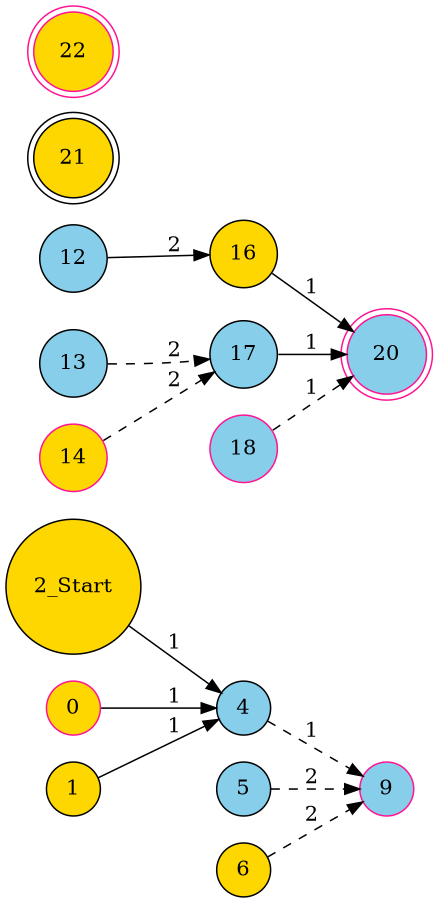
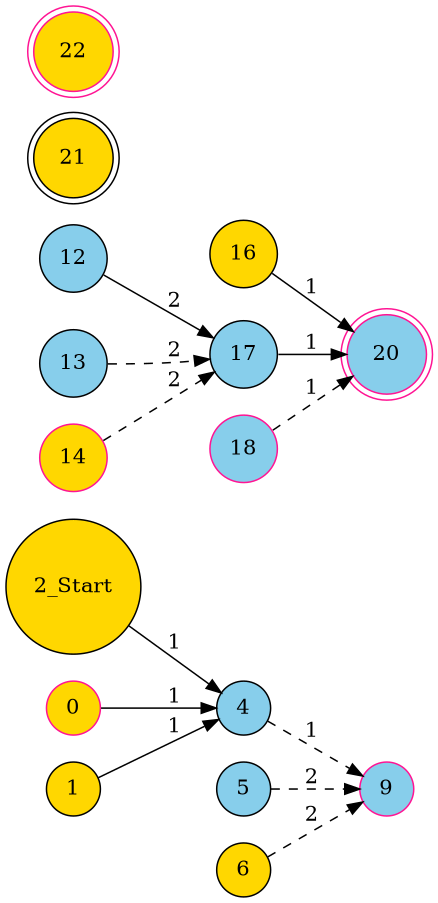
(151, 256) -> (152, 303)
